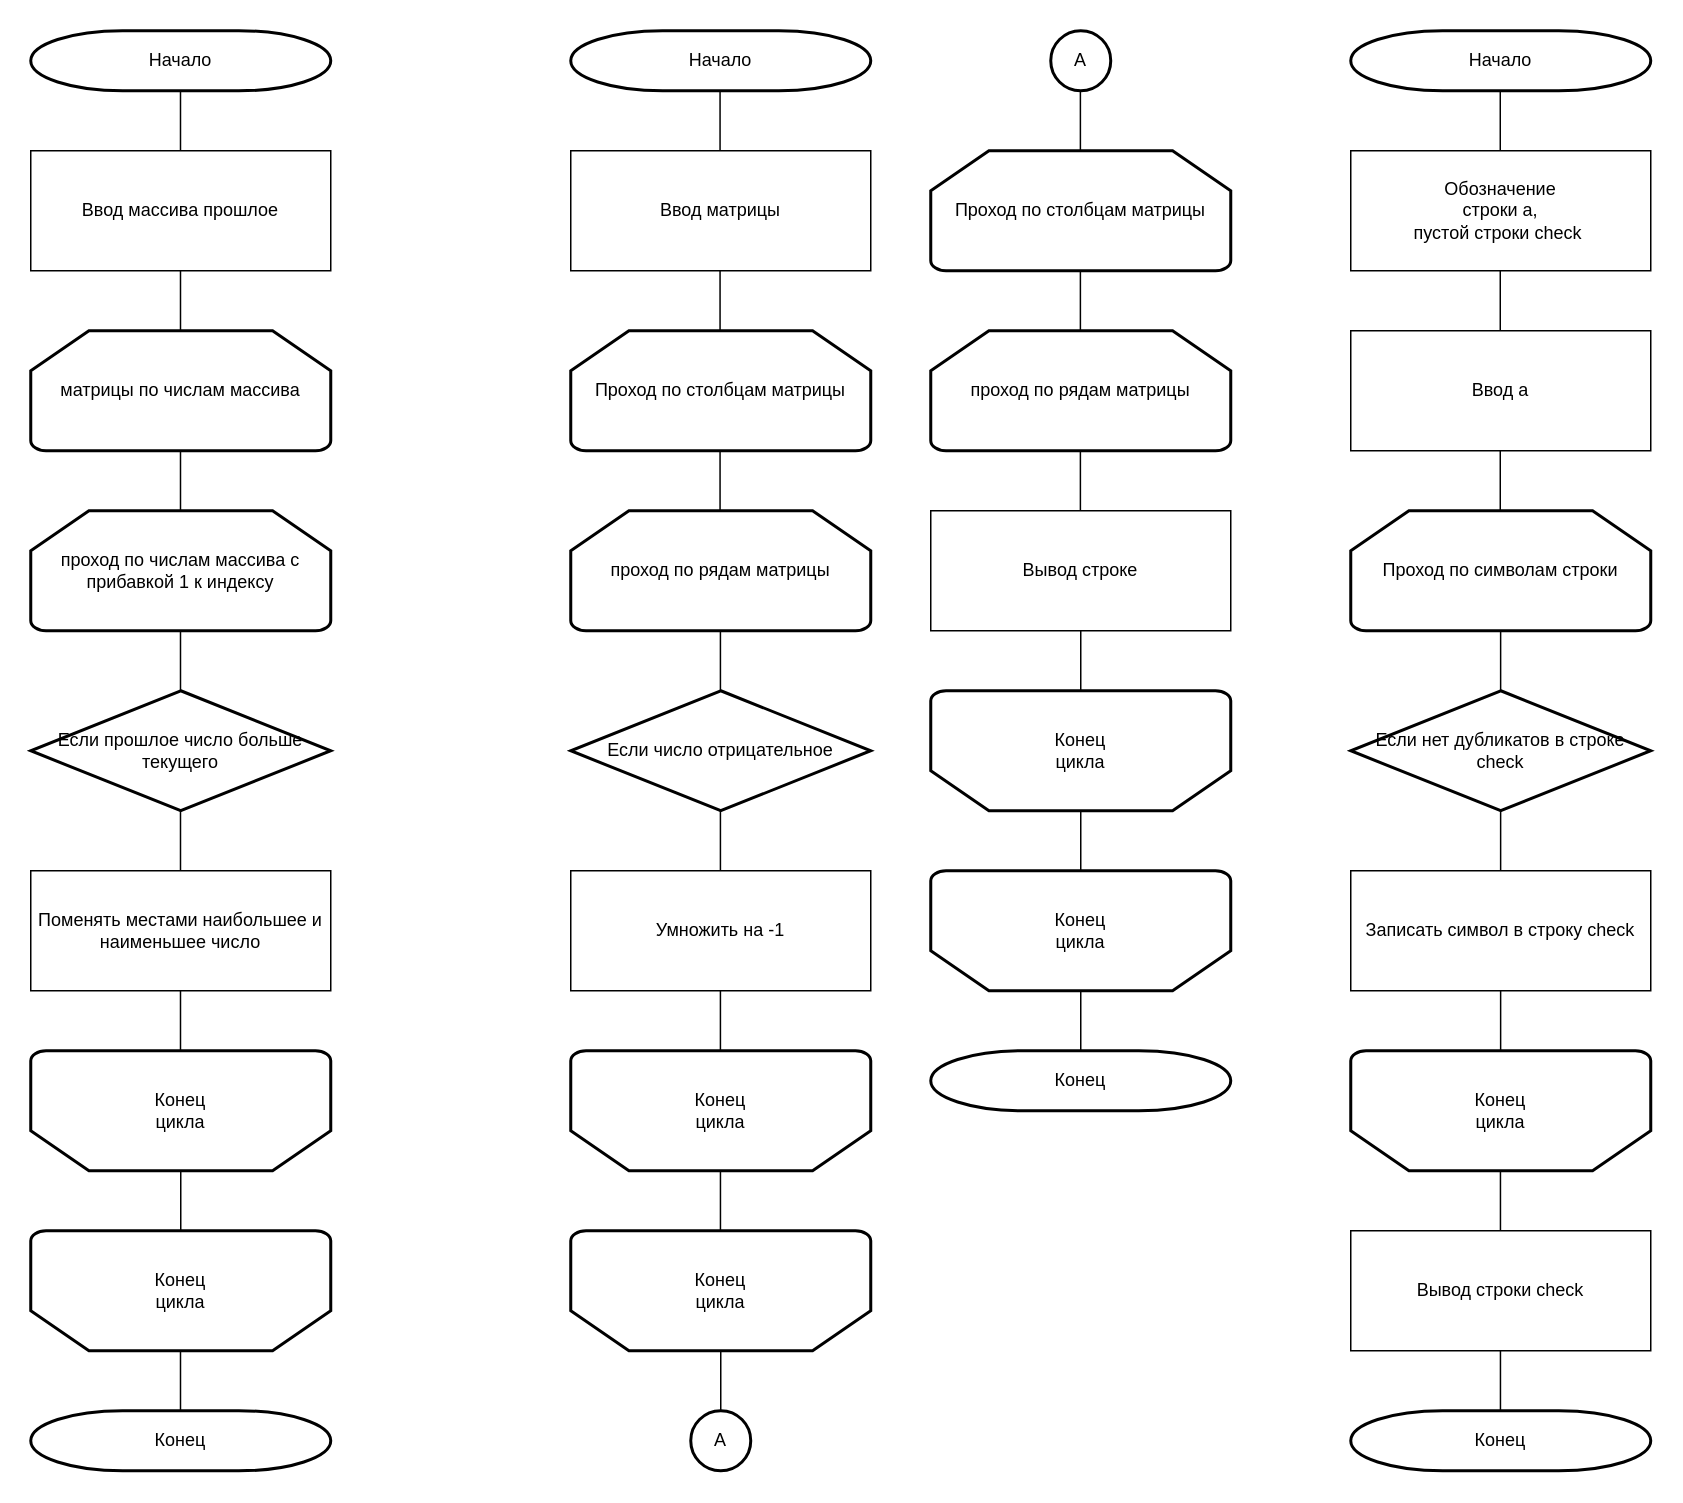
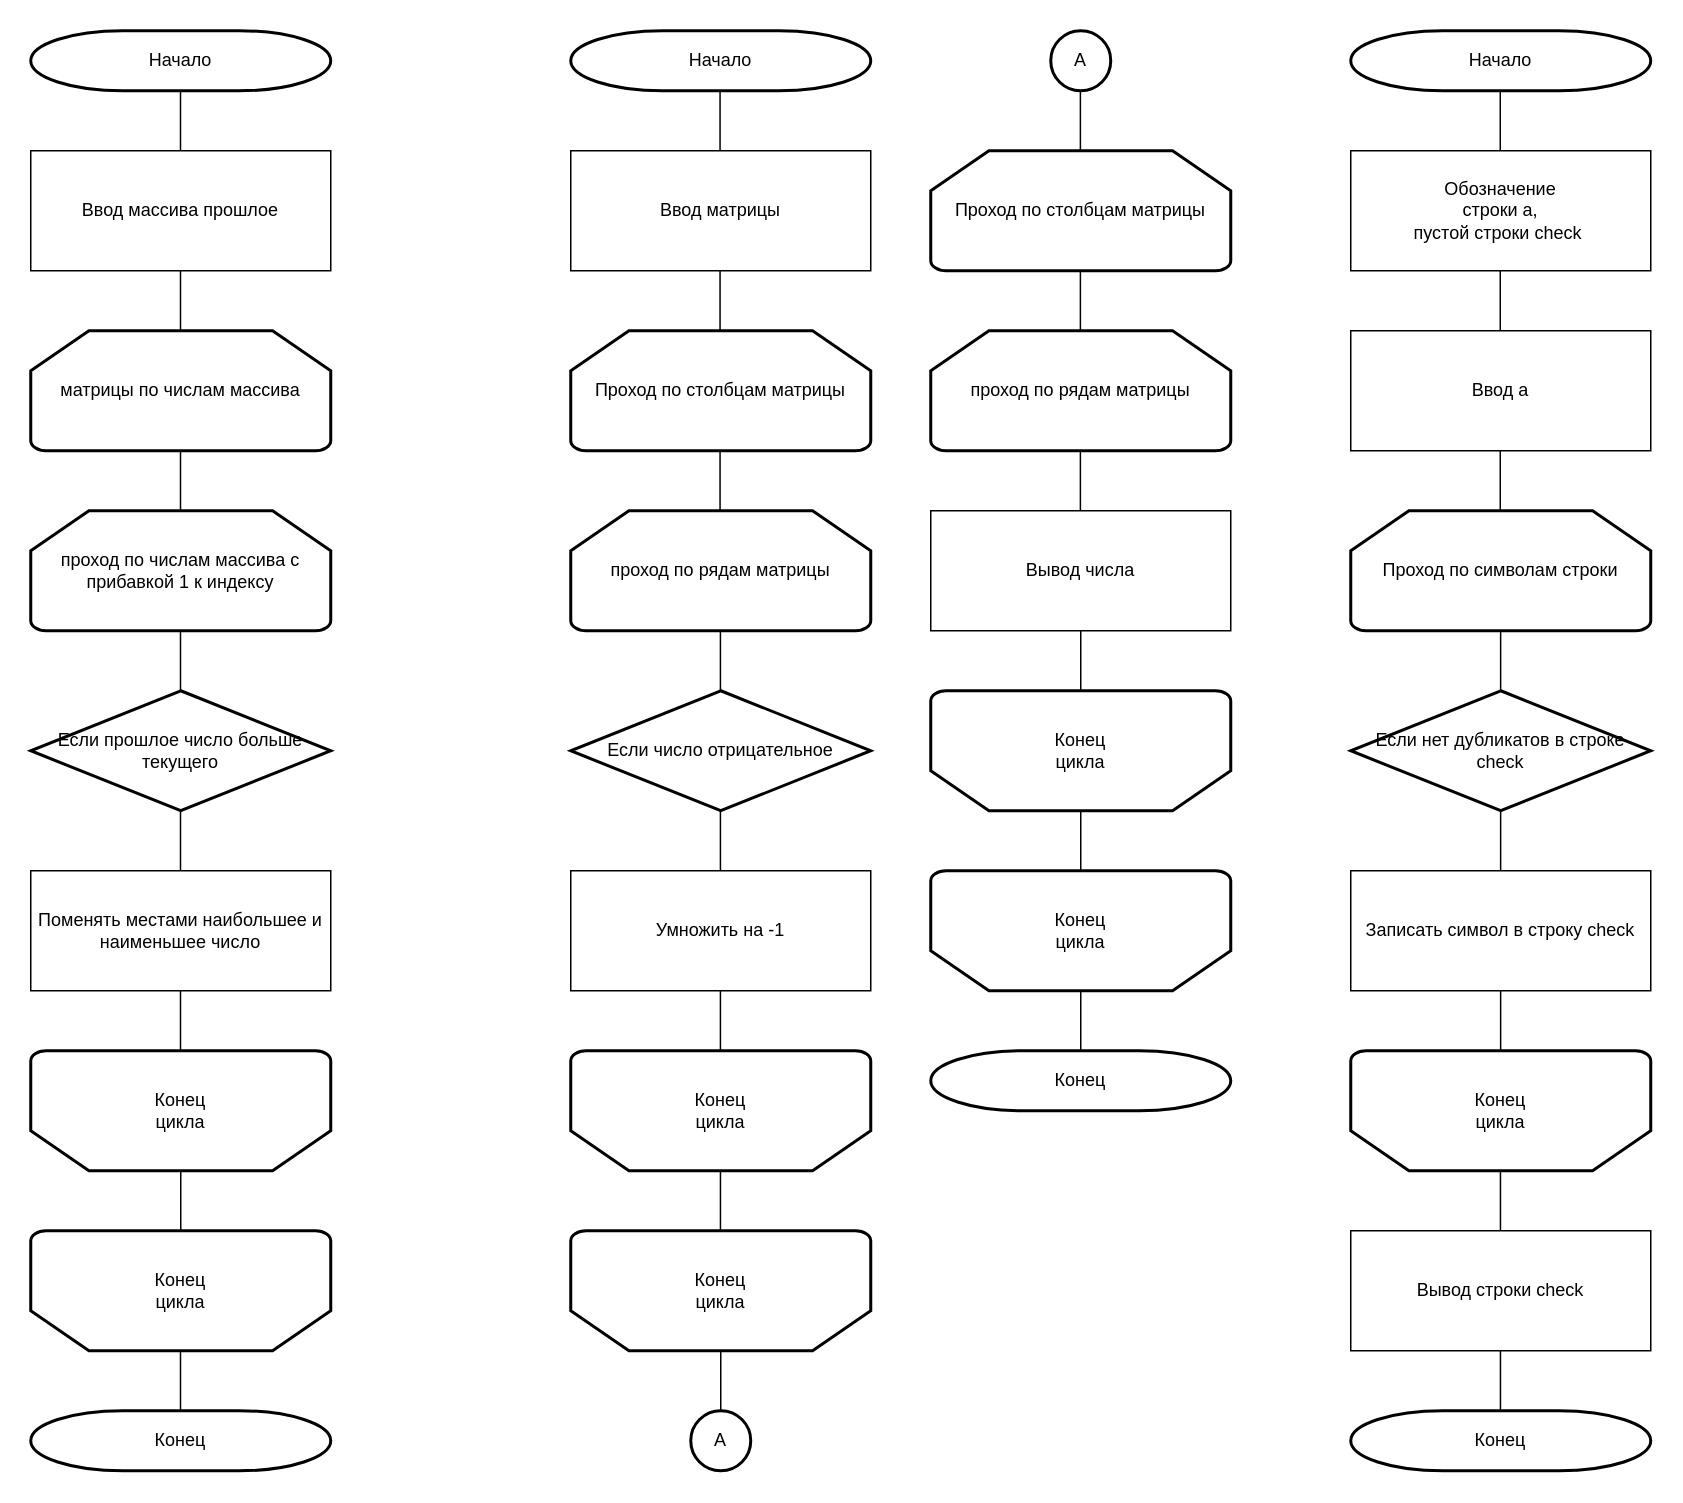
(1081, 571) -> (1081, 571)
